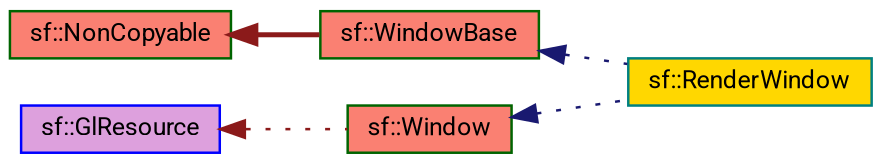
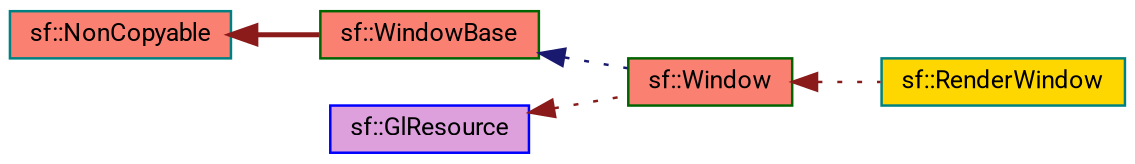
(120, 35) -> (120, 35)
(596, 59) -> (596, 63)
(582, 107) -> (849, 82)
